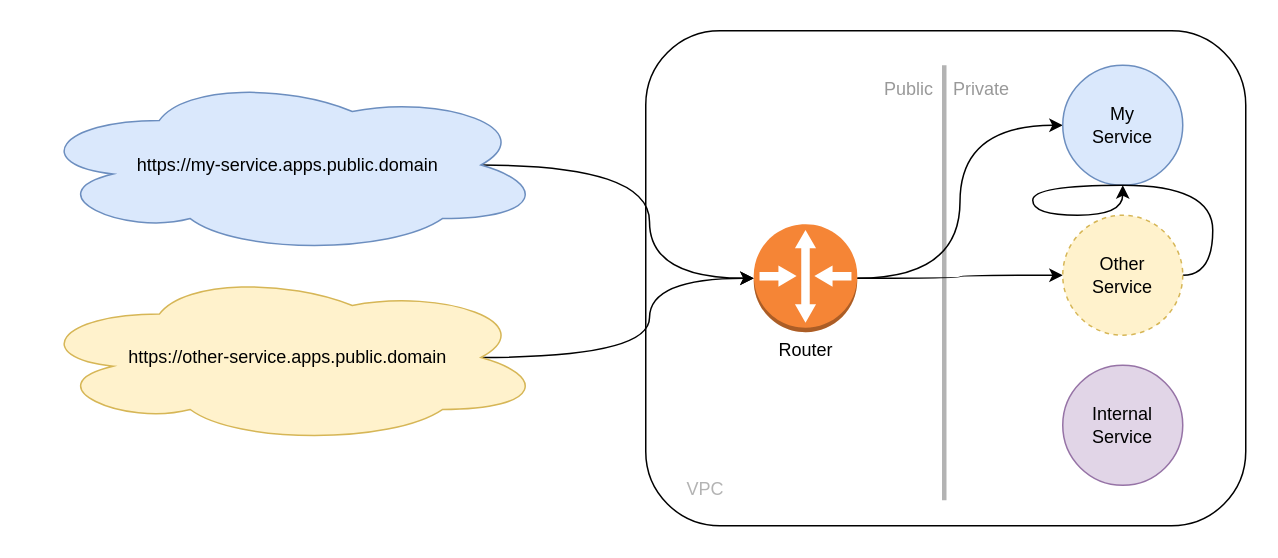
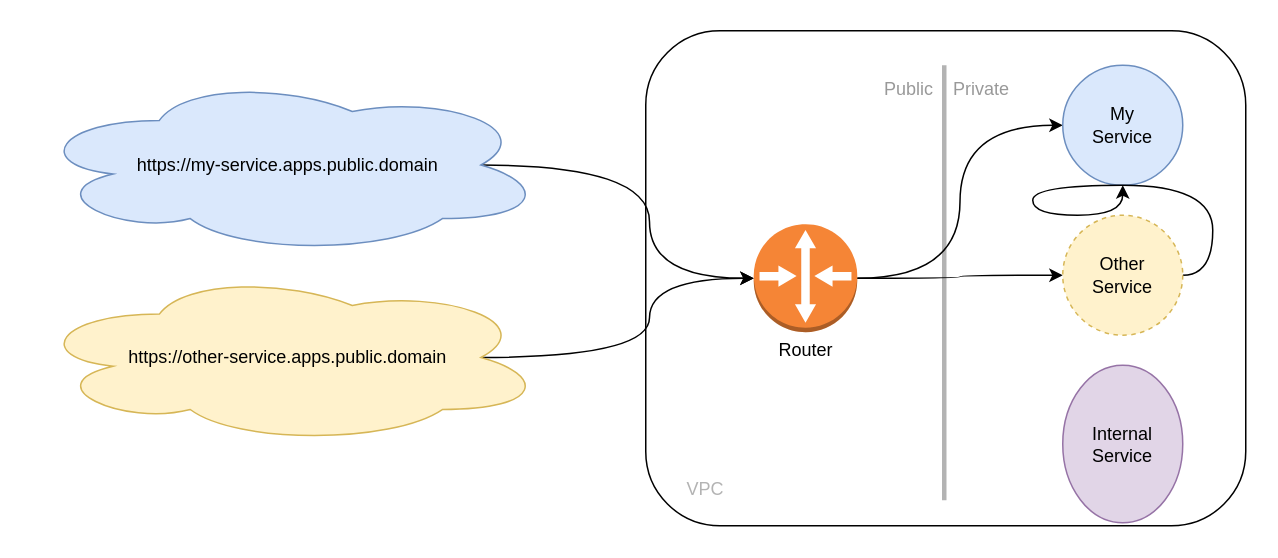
(1123, 425) -> (1123, 444)
